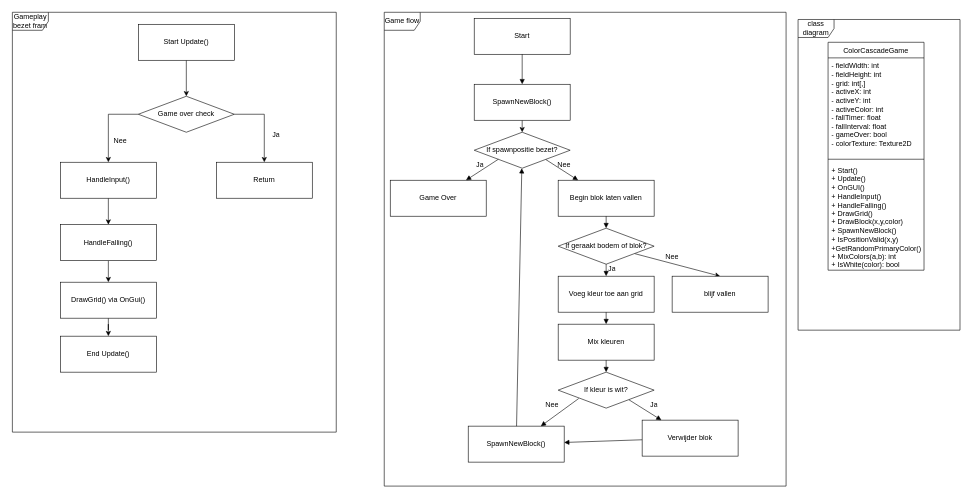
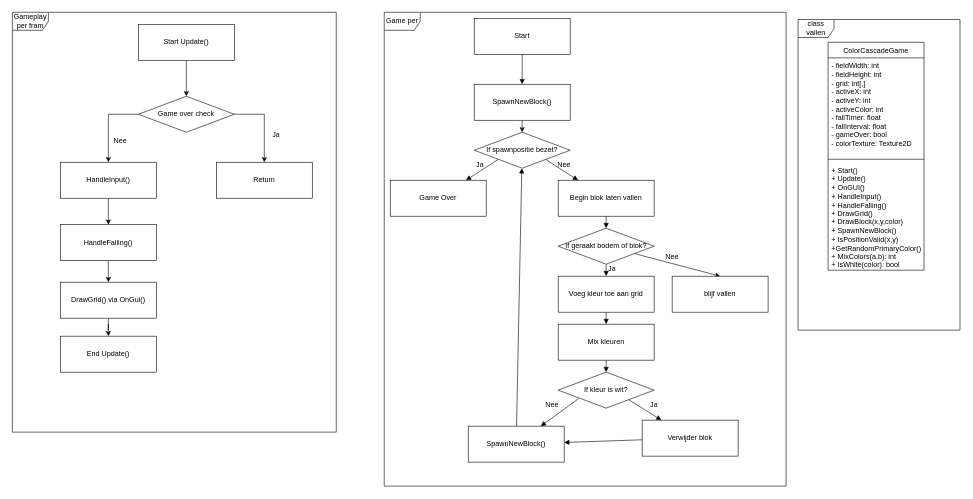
(30, 21) -> (30, 21)
(402, 21) -> (402, 21)
(816, 29) -> (816, 29)
